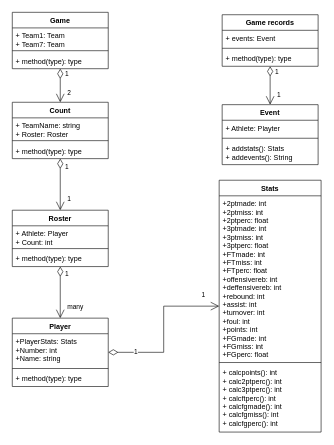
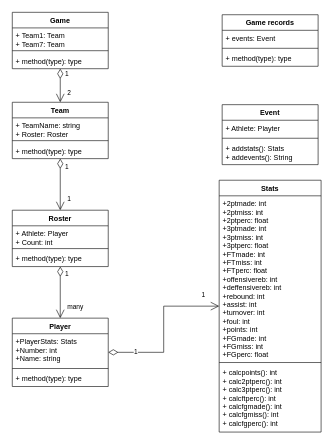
(270, 89) -> none
(60, 110) -> (60, 110)
